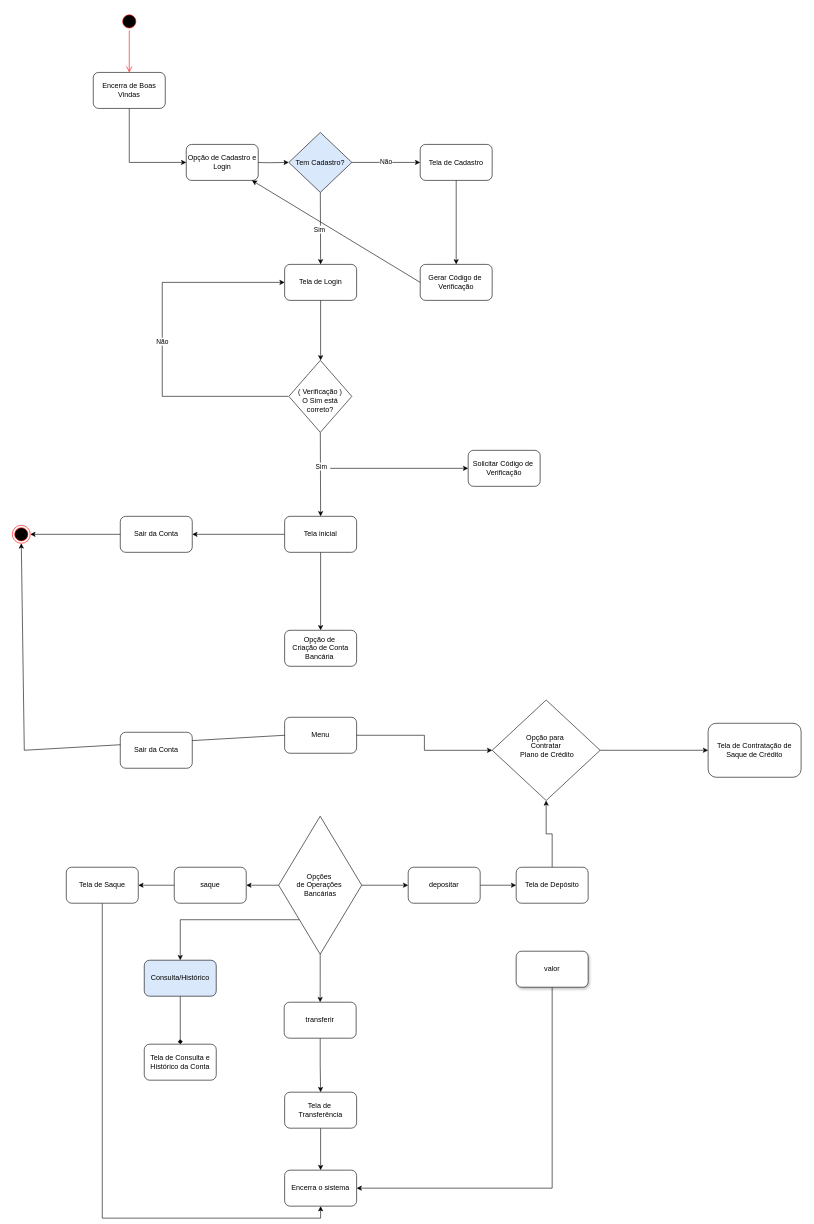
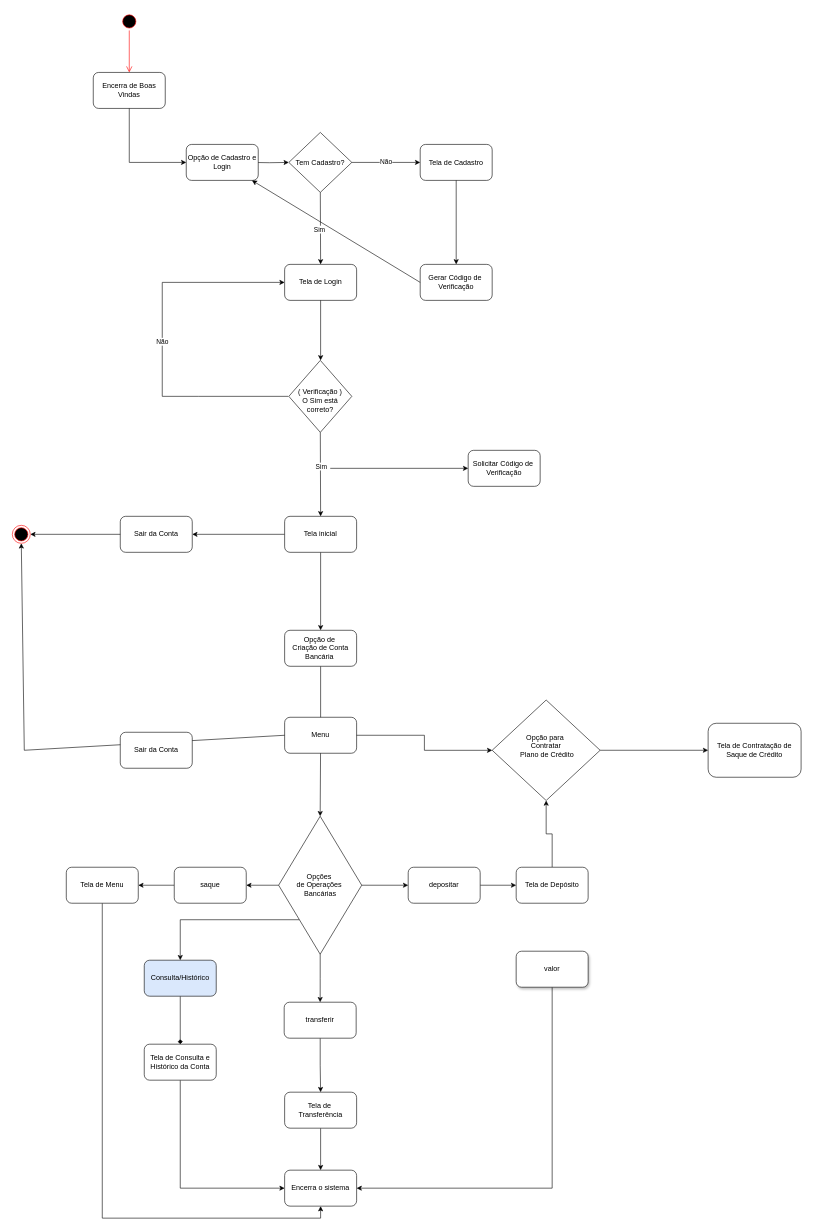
(320, 162) -> (320, 162)
none -> (321, 691)
(102, 885) -> (102, 885)
none -> (180, 1187)
